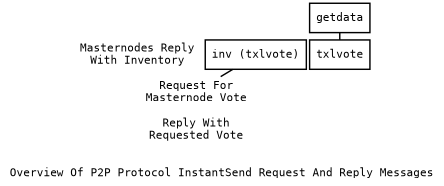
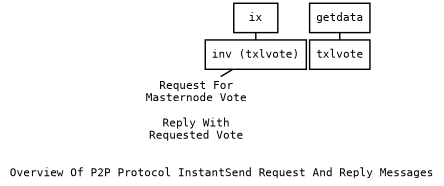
none -> (256, 18)
(138, 55) -> none
